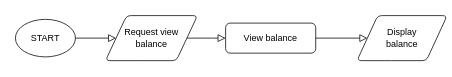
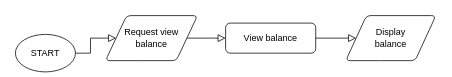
(45, 38) -> (45, 53)
(402, 38) -> (390, 38)
